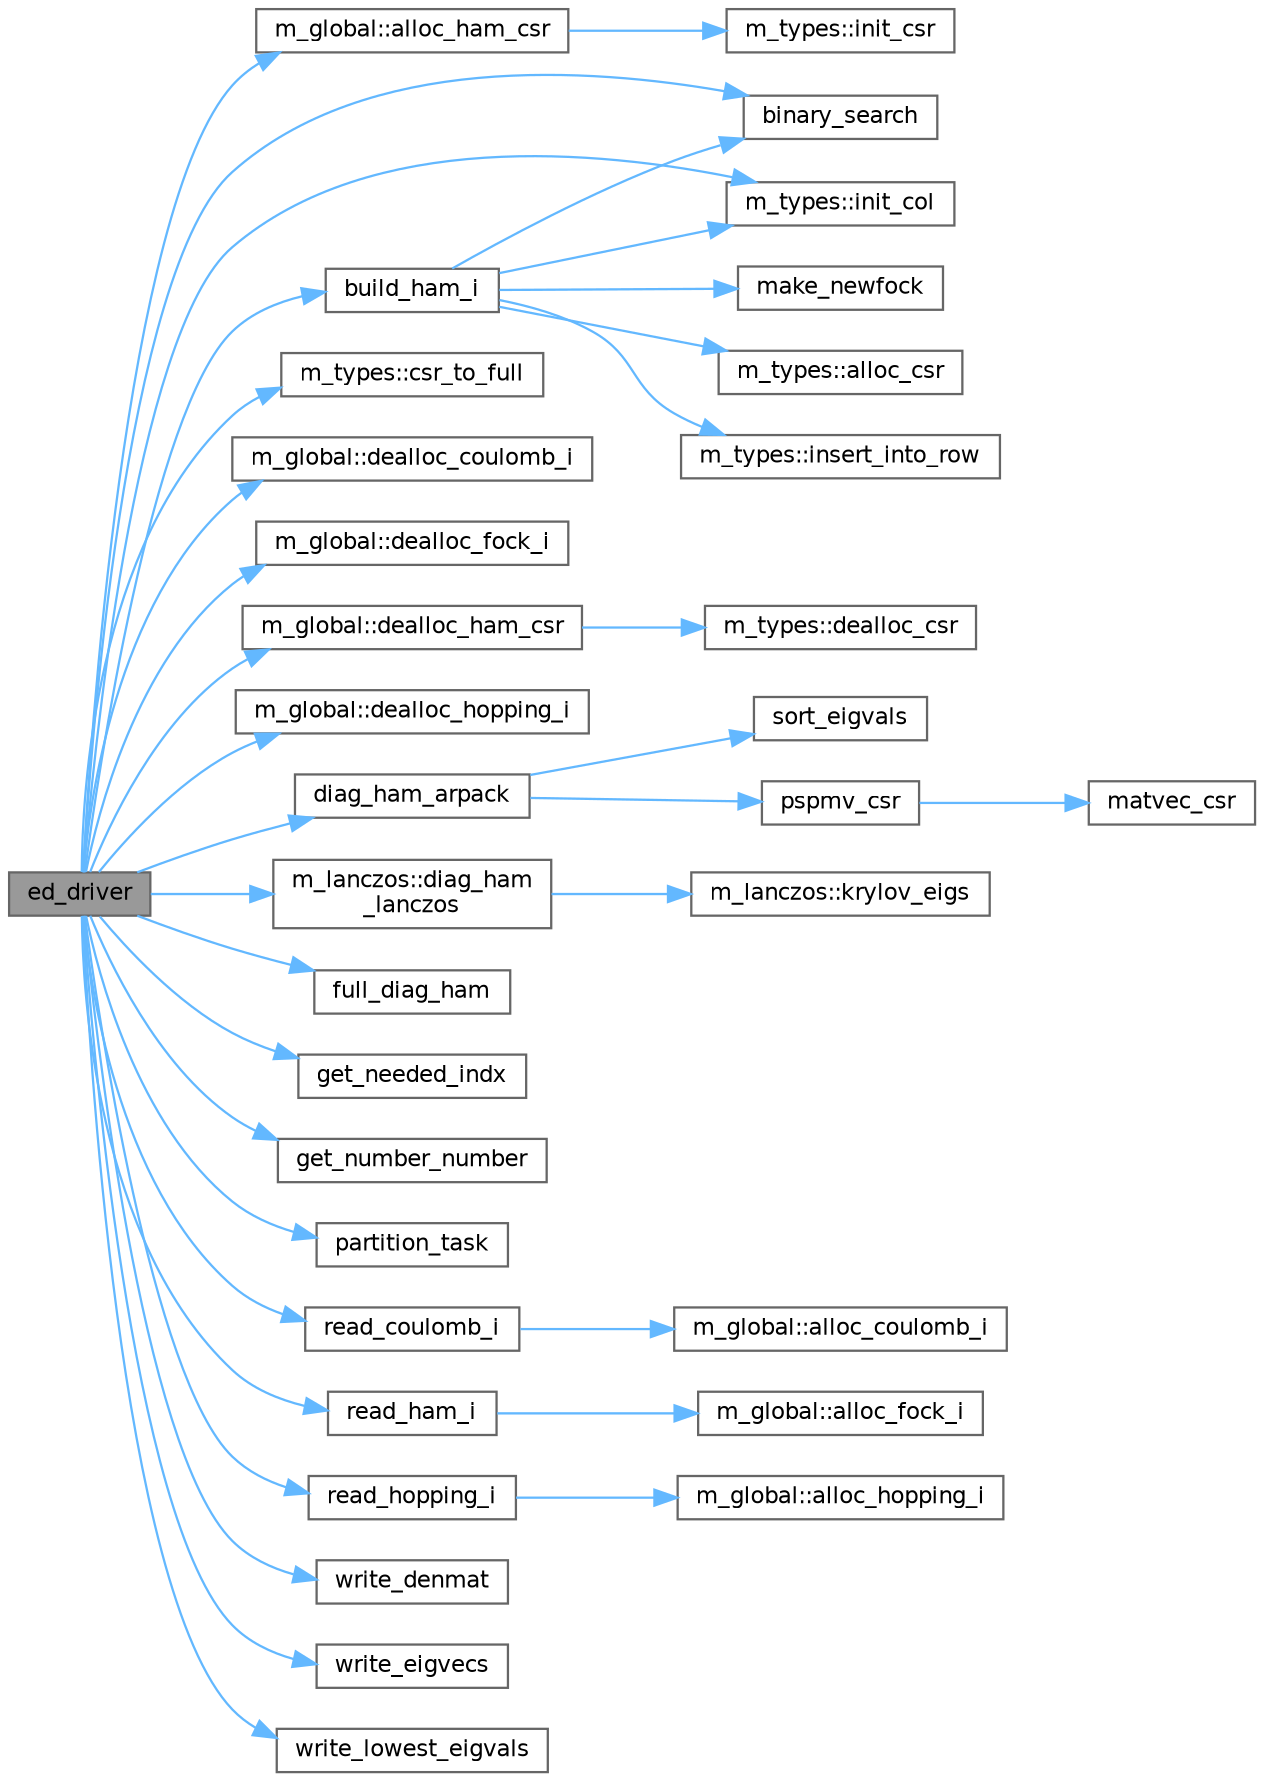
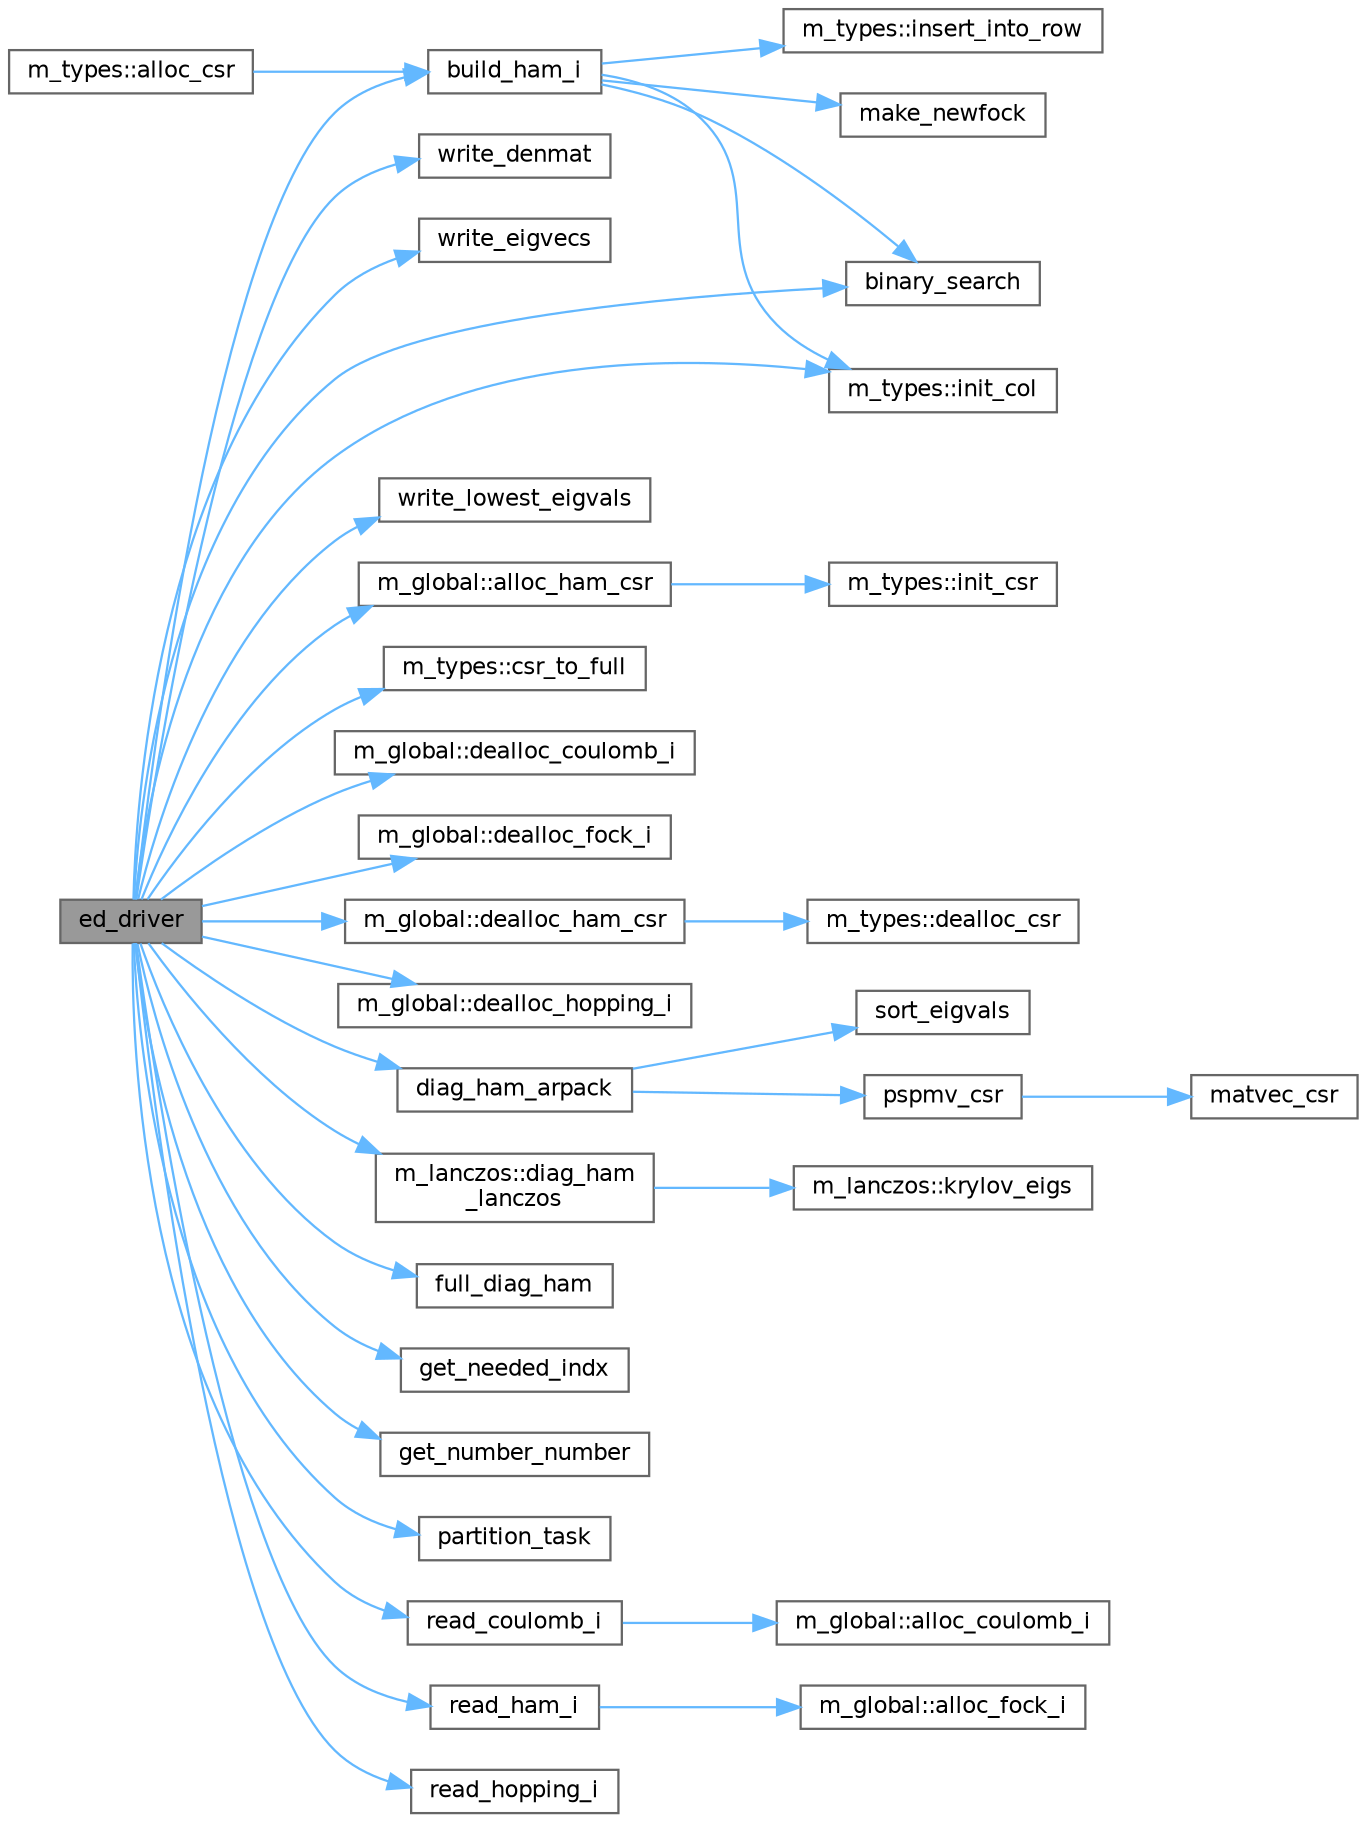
(617, 330) -> (329, 72)
(840, 1498) -> none
